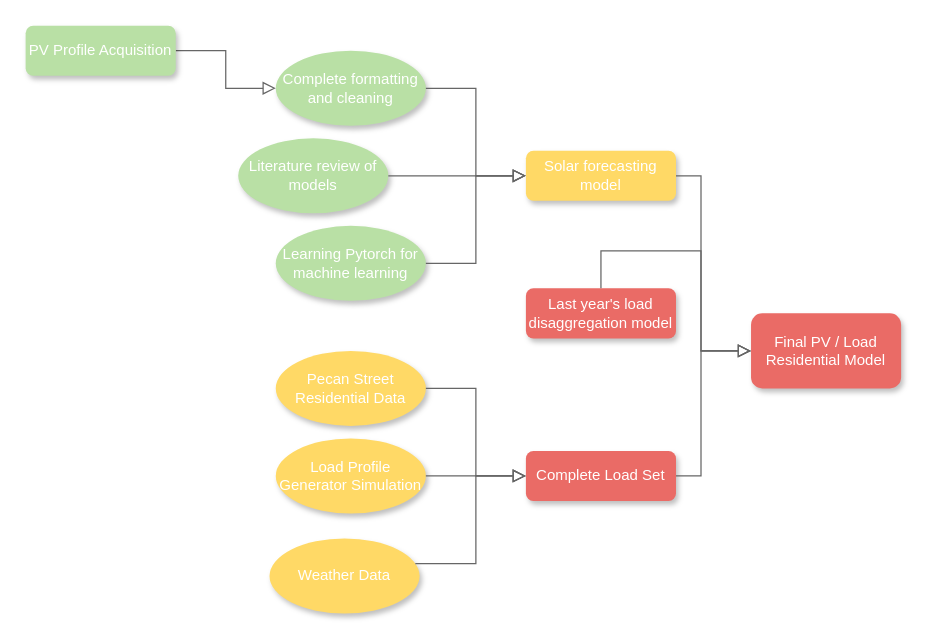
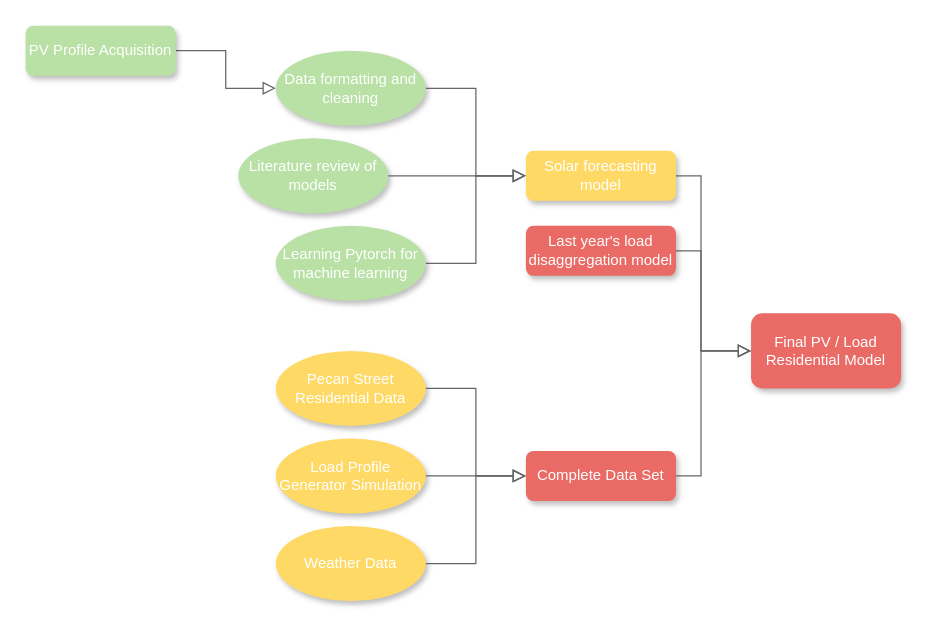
(351, 88) -> (351, 88)
(601, 313) -> (601, 251)
(601, 476) -> (601, 476)
(344, 576) -> (351, 563)
